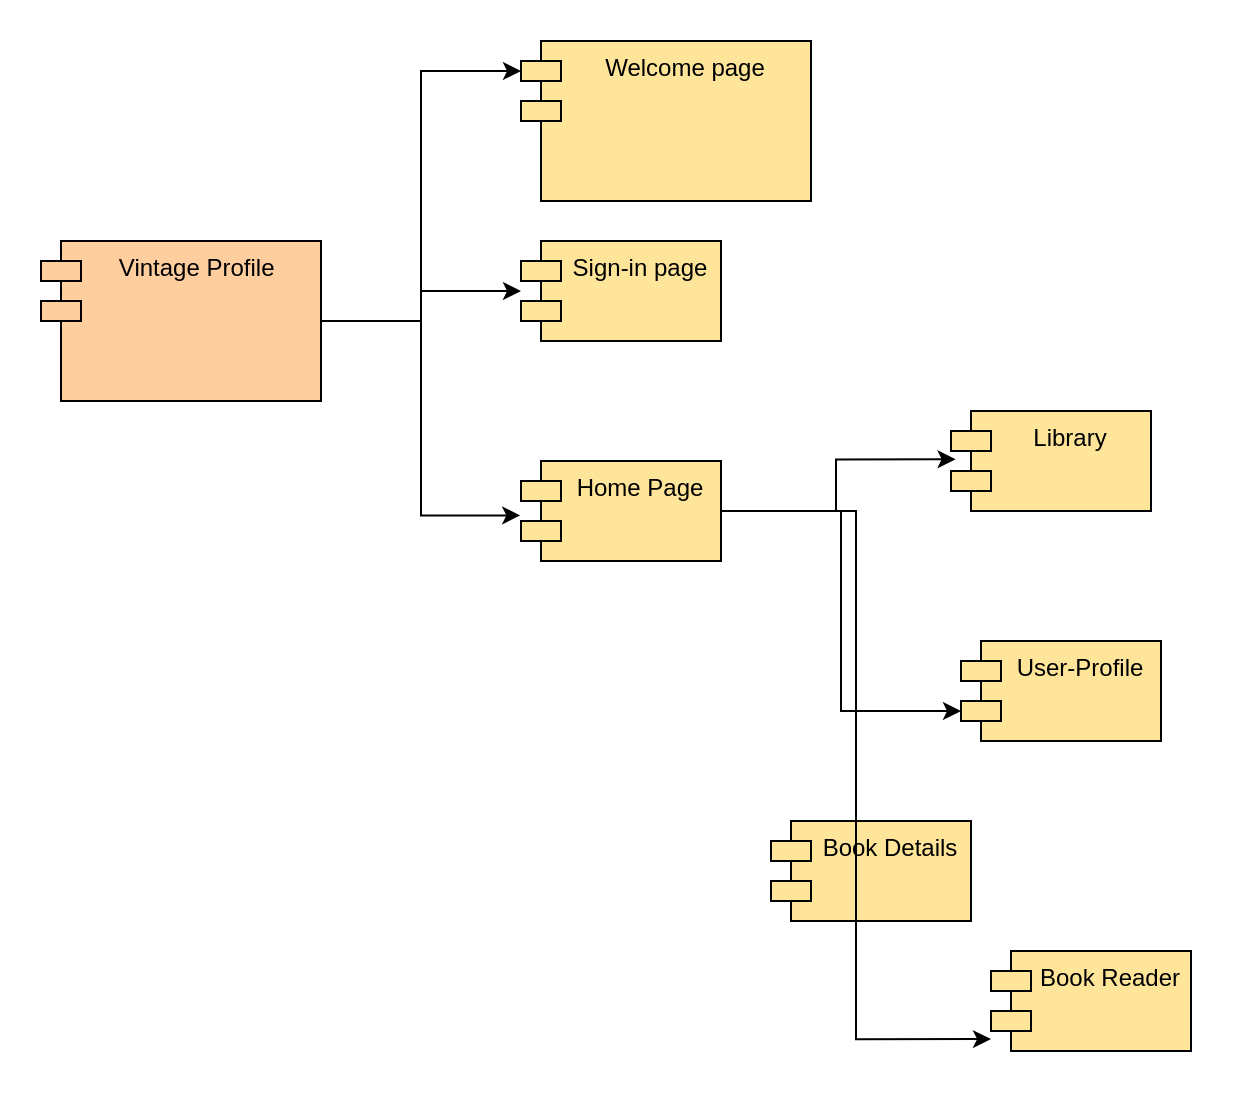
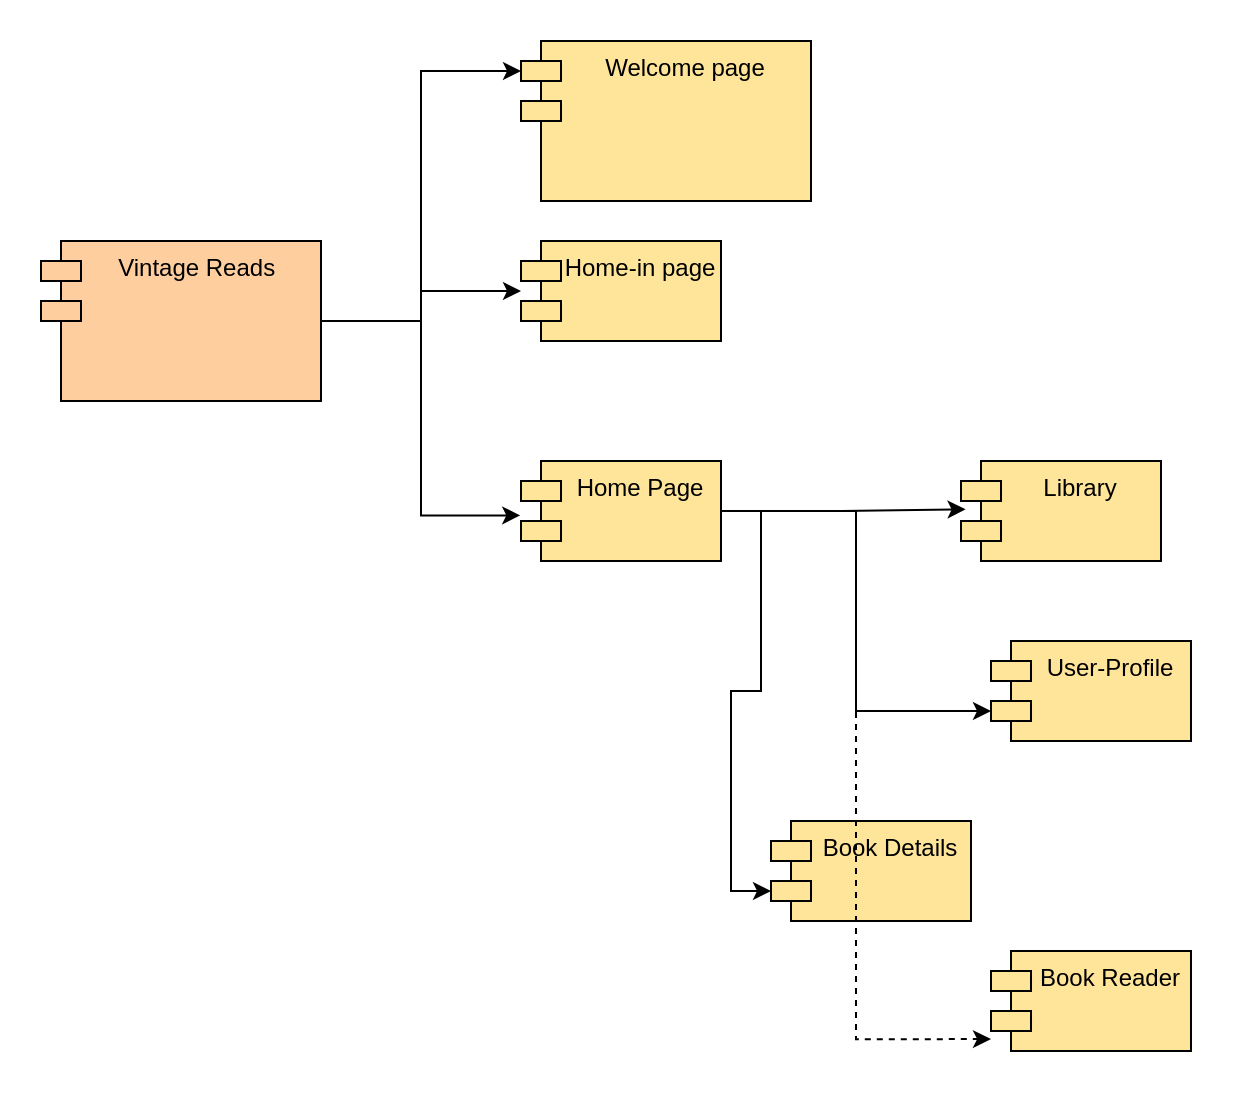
(201, 269) -> (201, 269)
(641, 269) -> (641, 269)
(1051, 461) -> (1061, 511)
(1061, 691) -> (1091, 691)
none -> (731, 701)
(856, 936) -> (856, 936)
